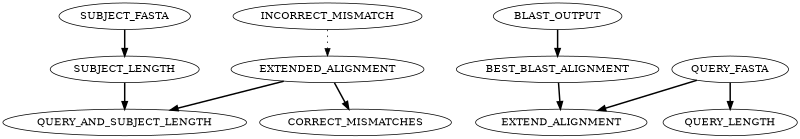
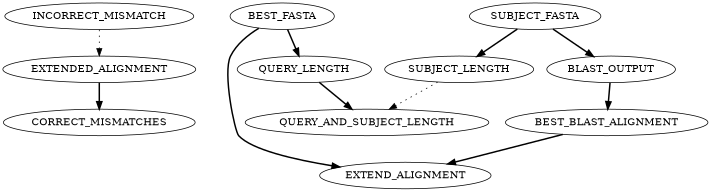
none -> (570, 41)
(730, 69) -> (282, 16)
(125, 92) -> (417, 94)
(231, 95) -> (333, 93)
